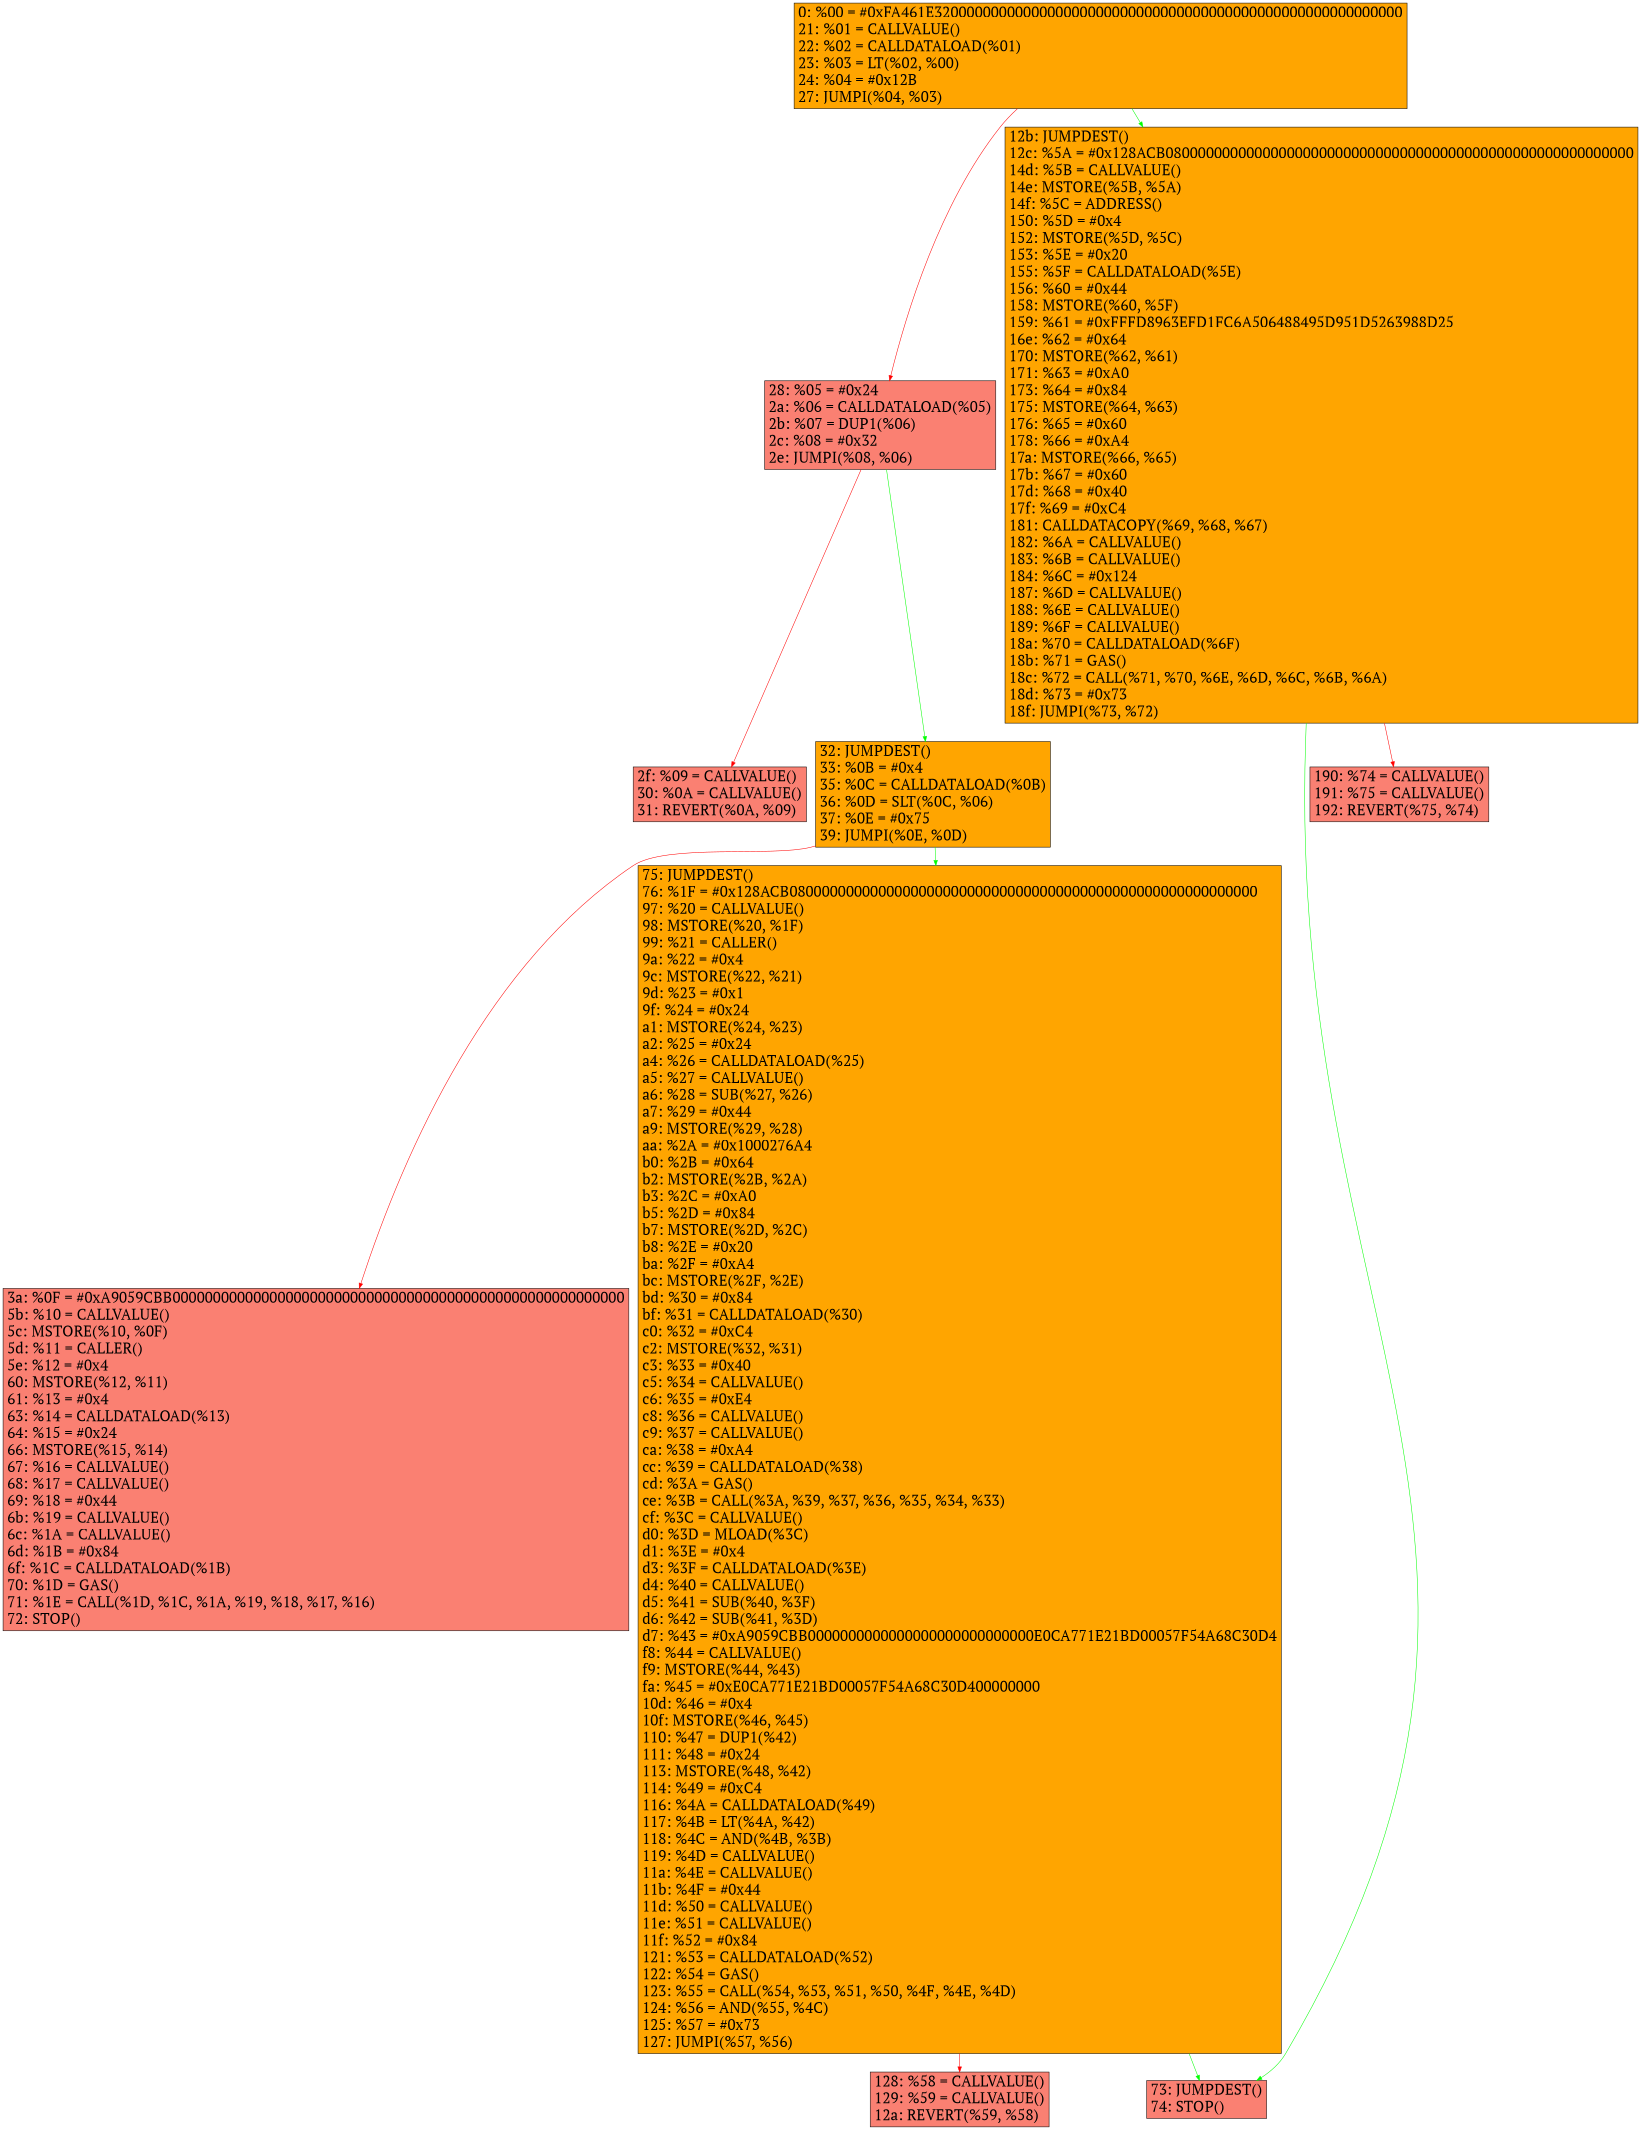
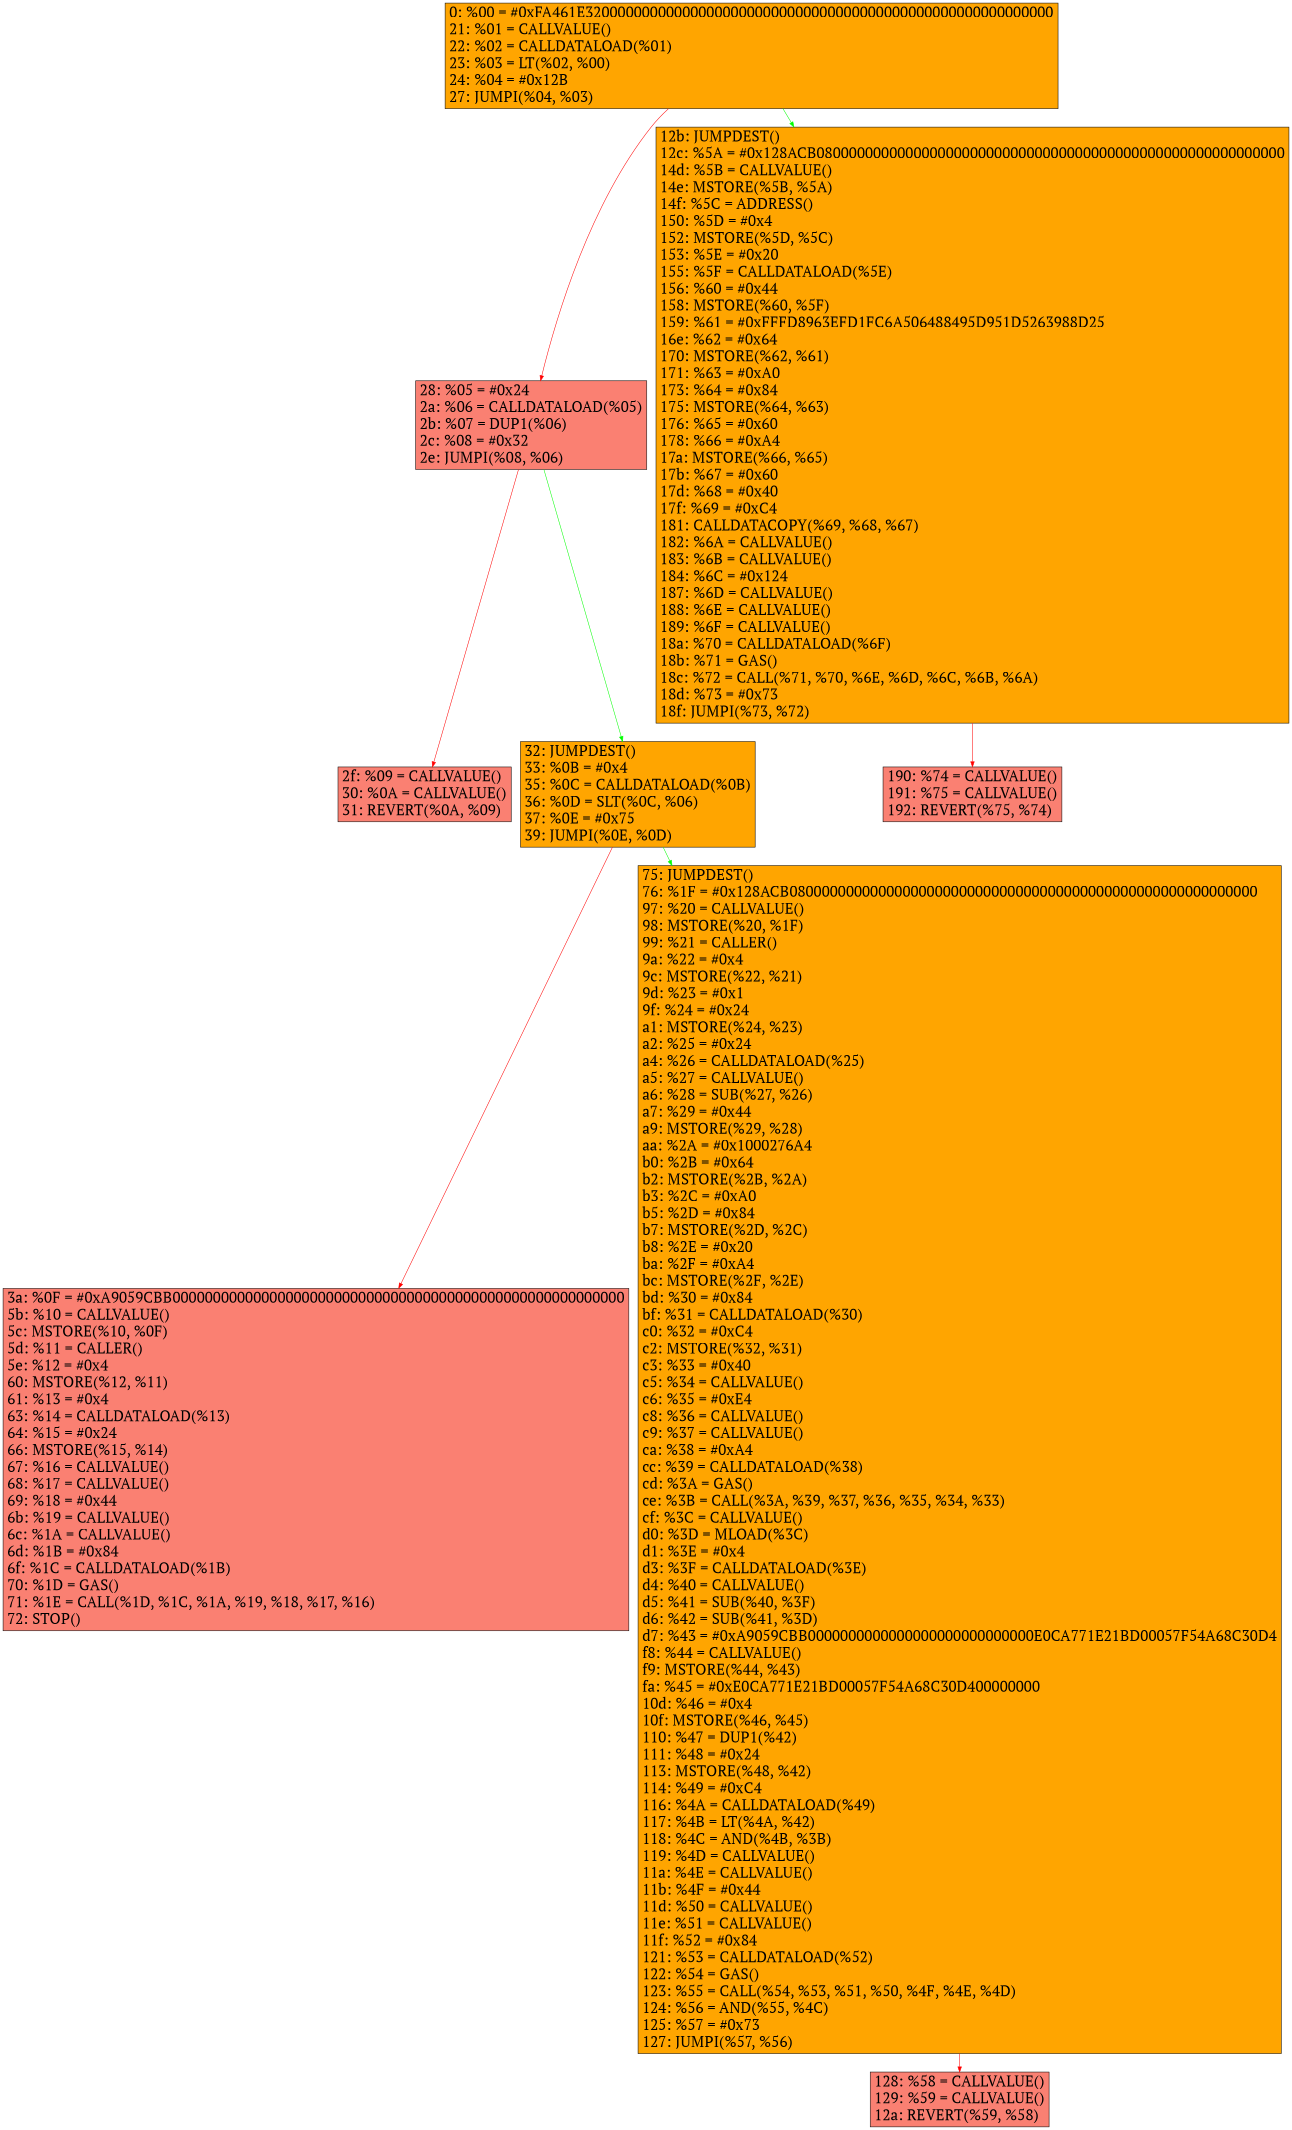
(1207, 2099) -> none
